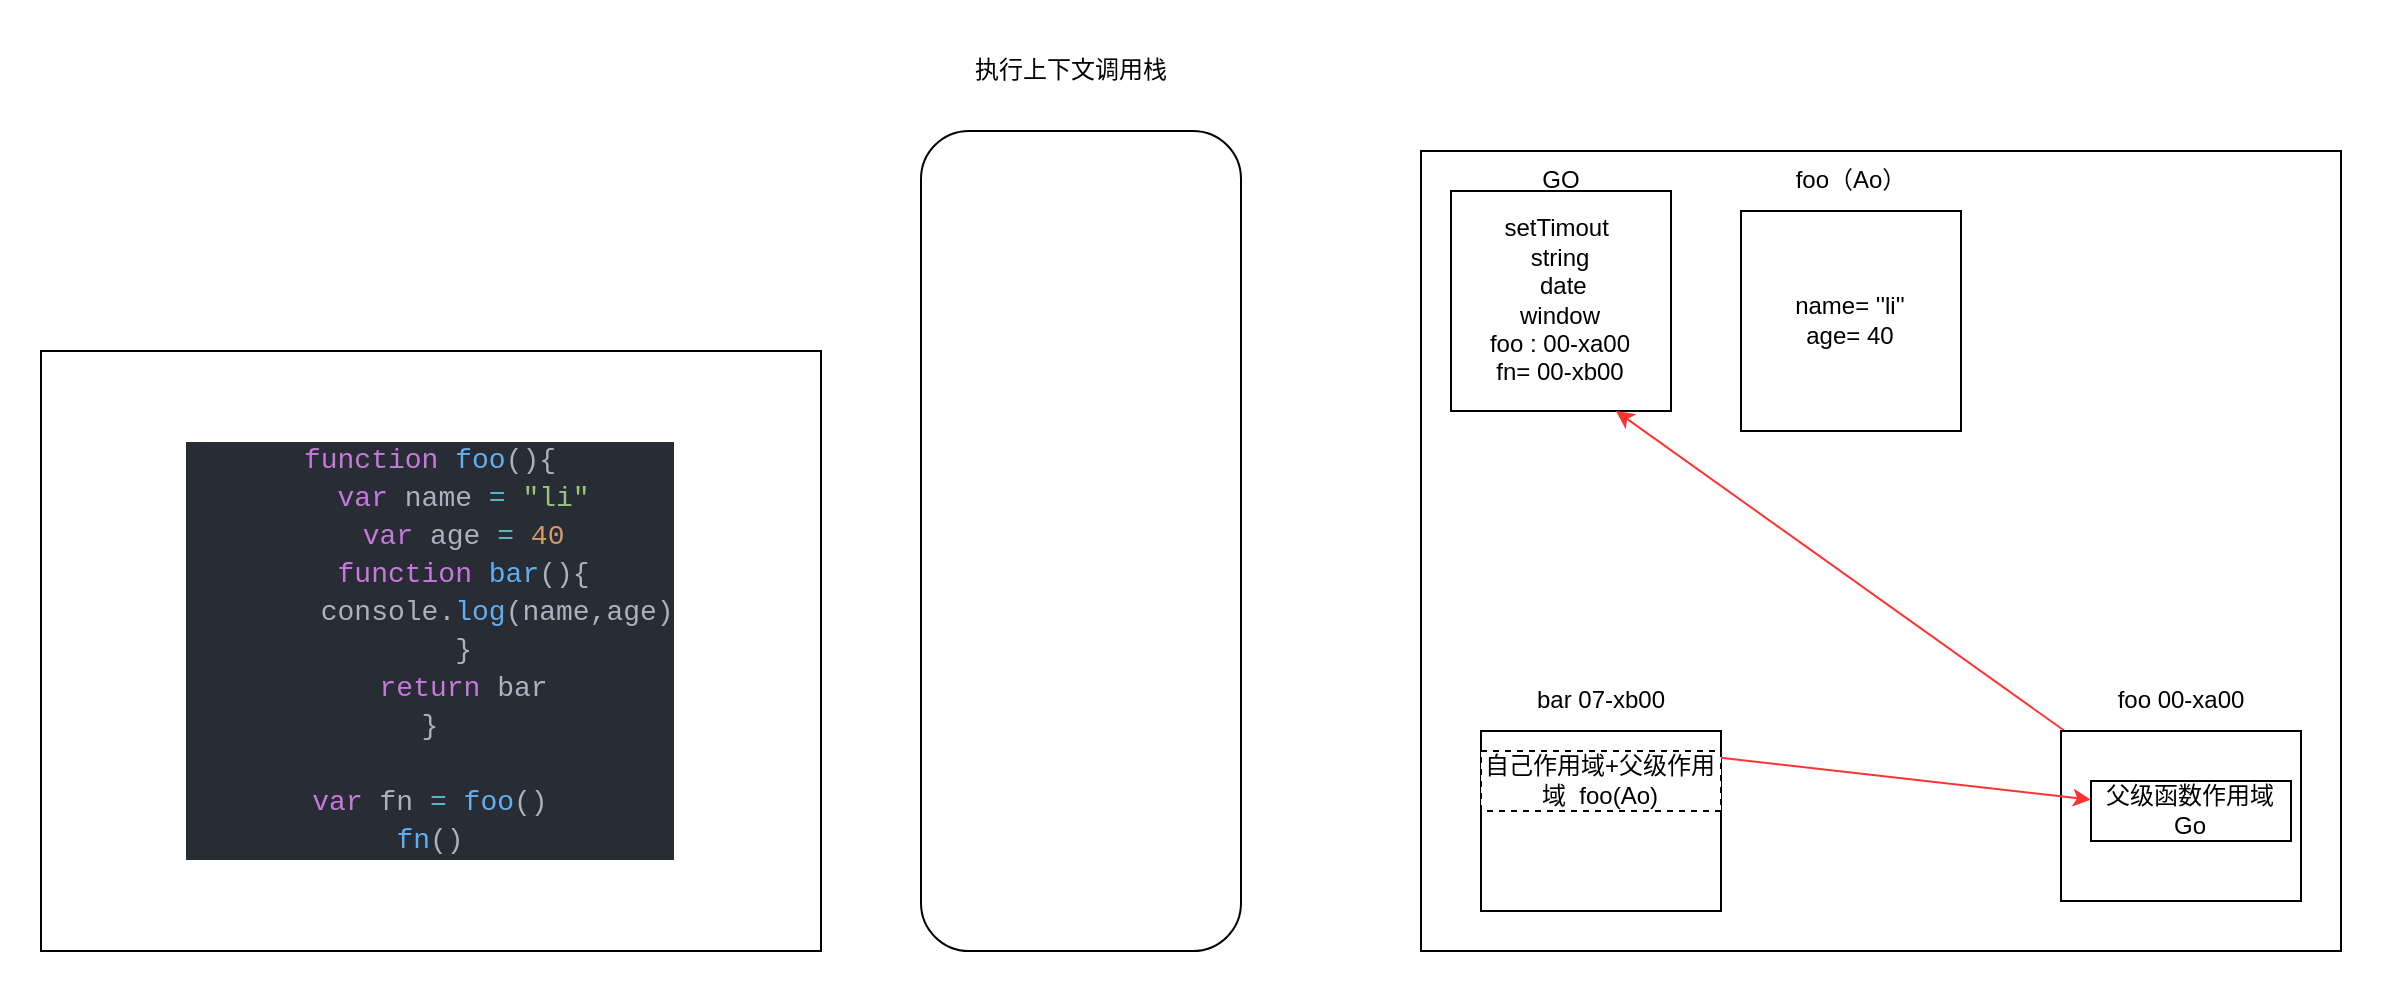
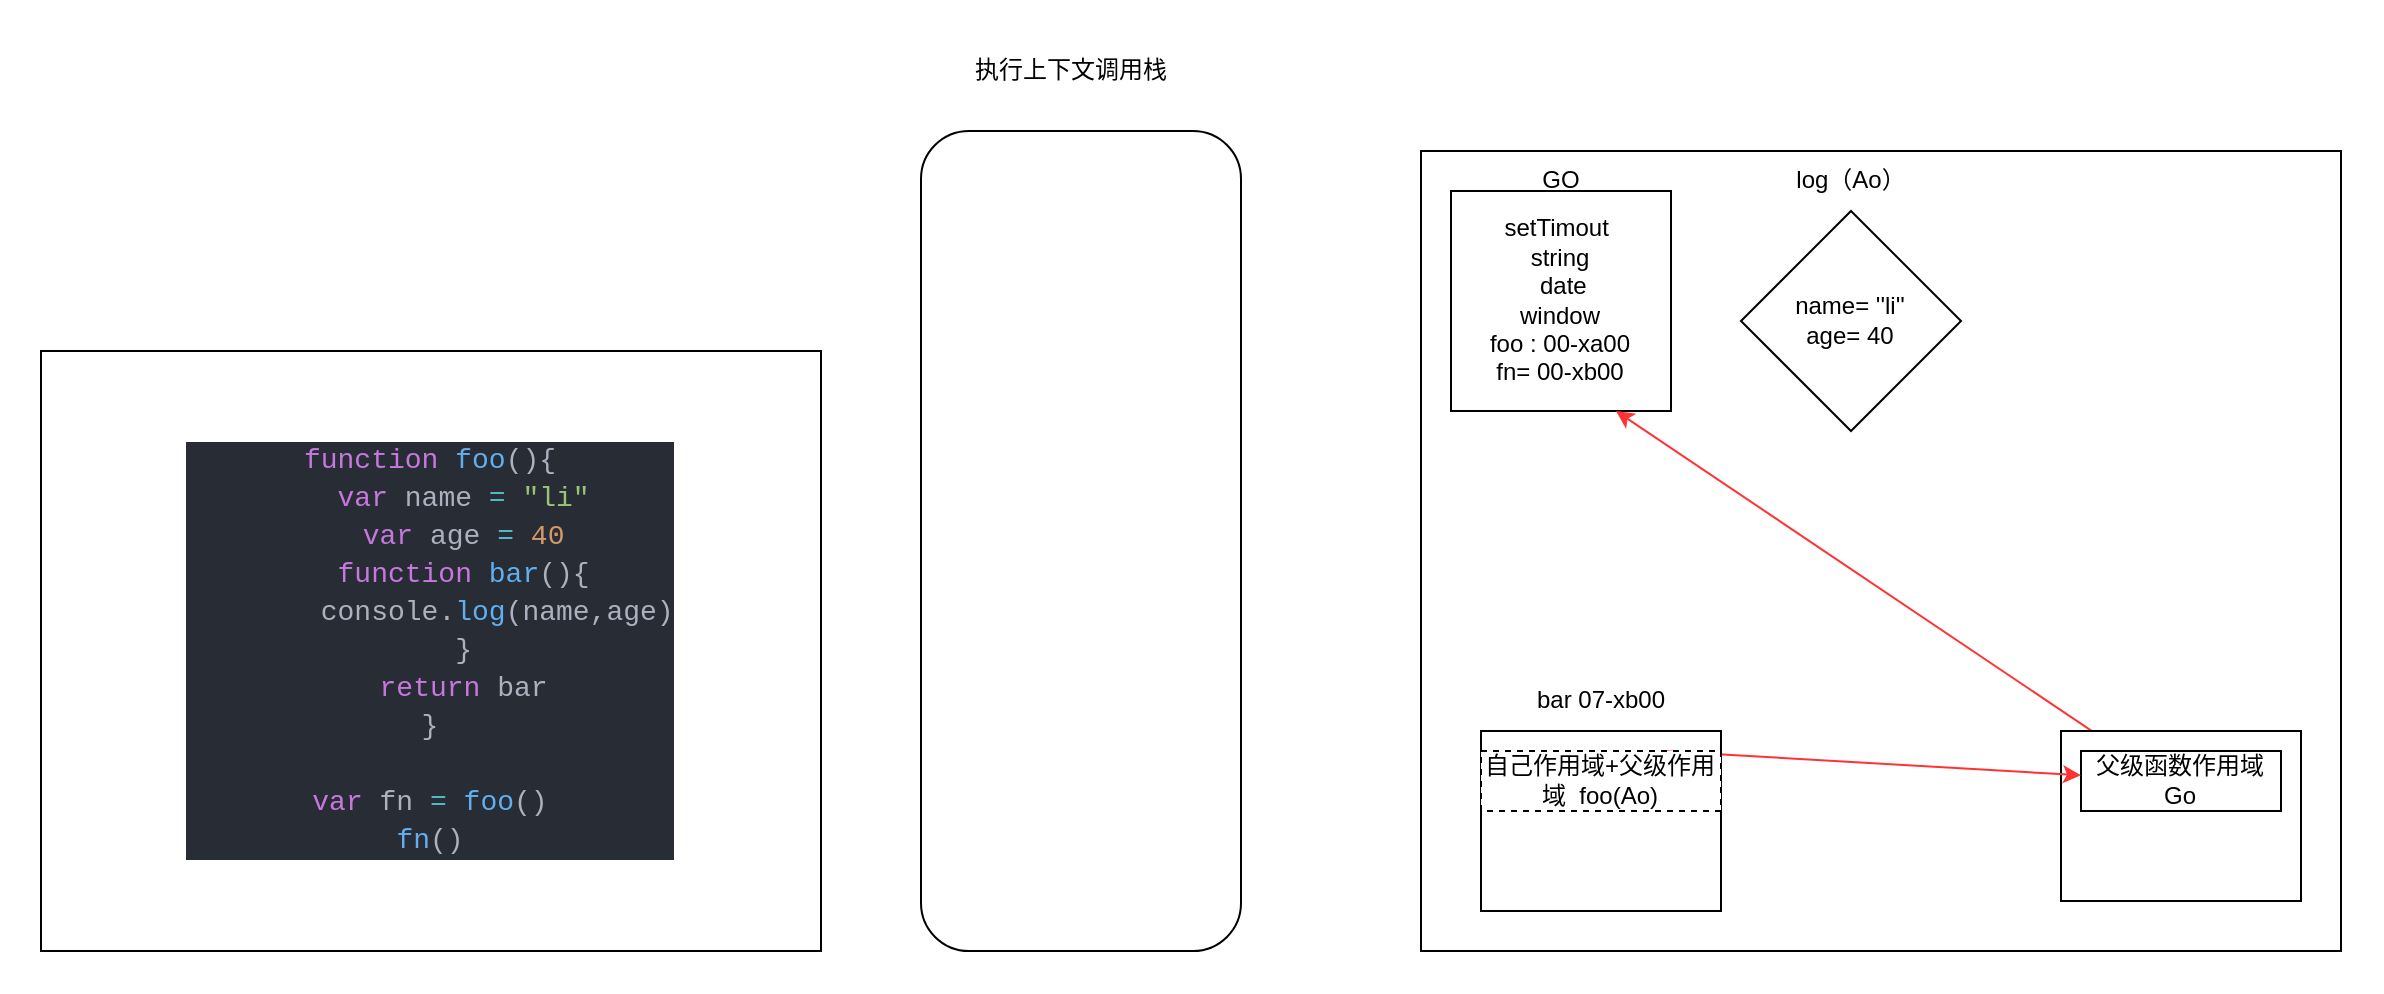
(1852, 181) -> (1852, 181)
(1851, 321) -> (1851, 321)
(2181, 701) -> none
(2191, 811) -> (2181, 781)
